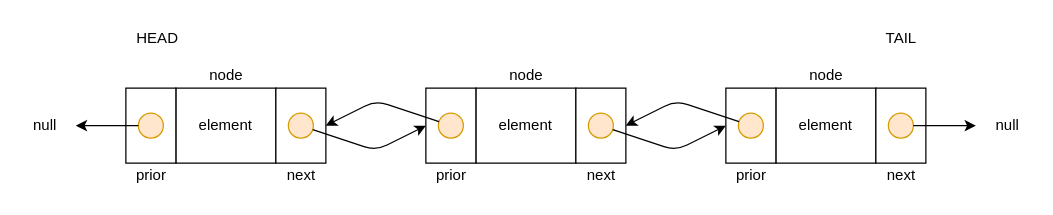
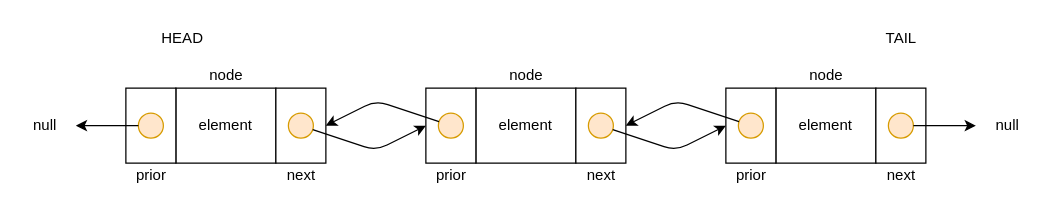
(157, 38) -> (182, 38)
